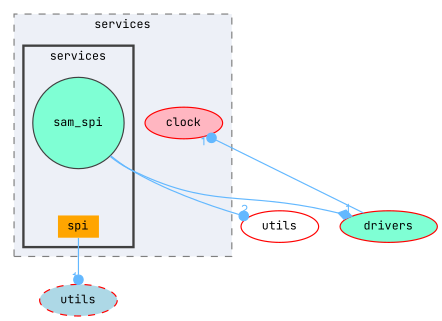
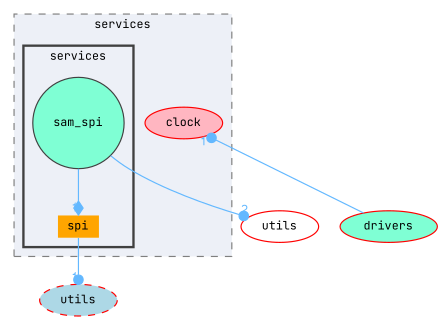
(220, 197) -> (78, 185)
